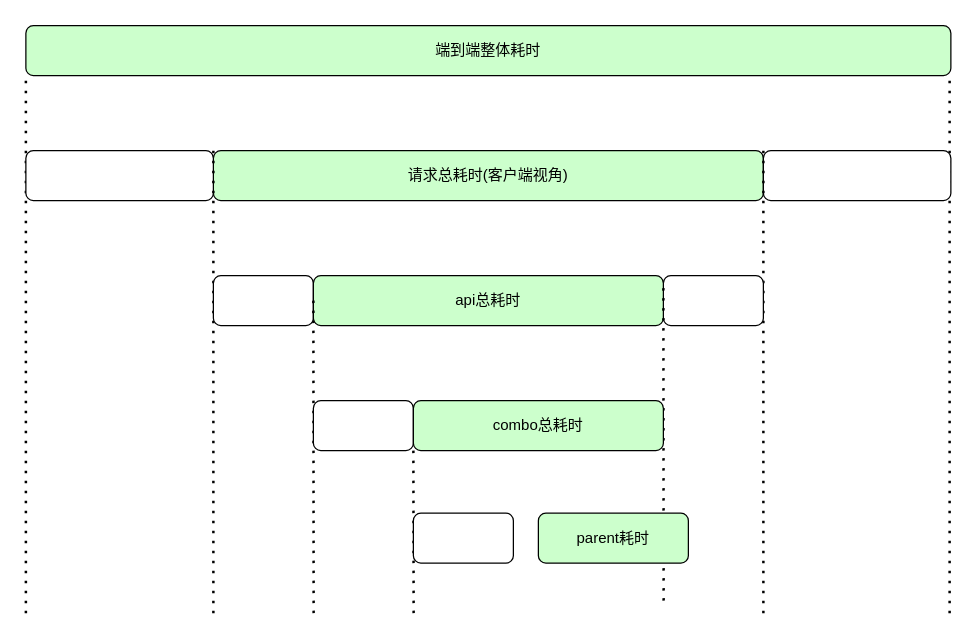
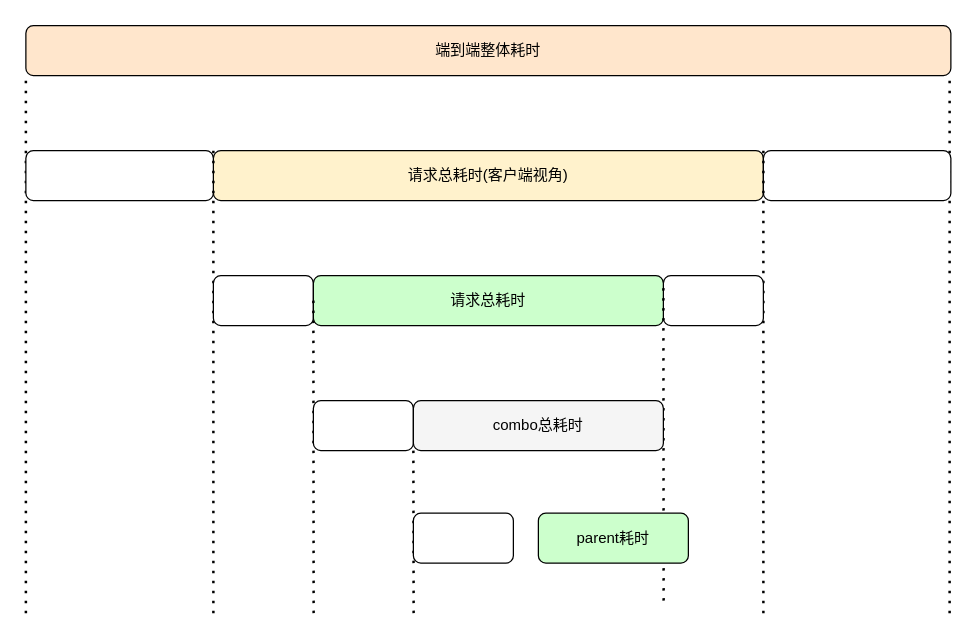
(488, 51) -> (488, 51)
(488, 176) -> (488, 176)
(488, 301) -> (488, 301)
(538, 426) -> (538, 426)
